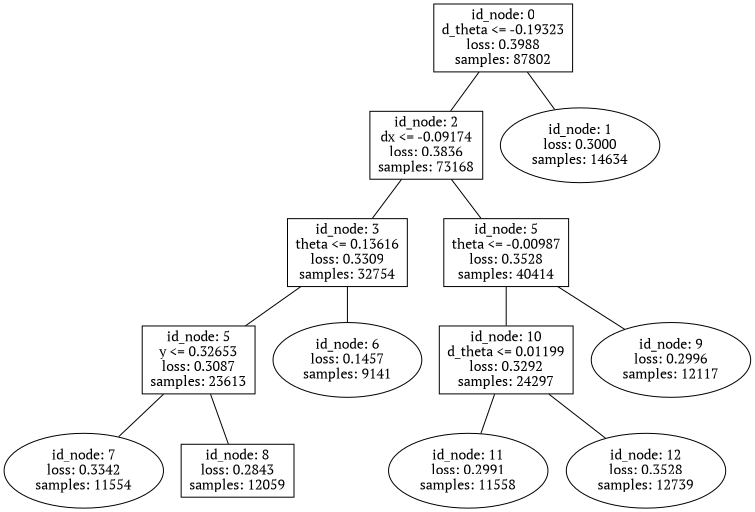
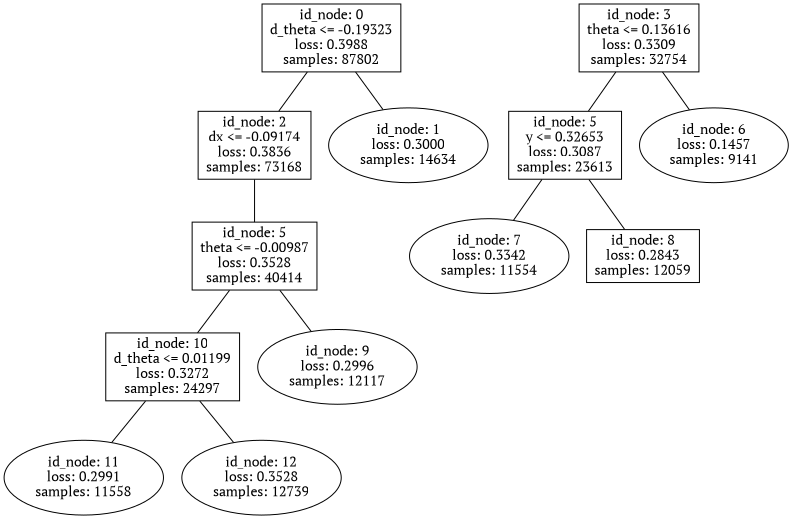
(387, 199) -> none
(506, 360) -> (173, 367)
